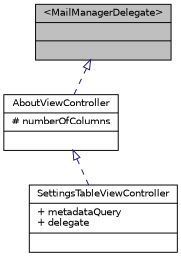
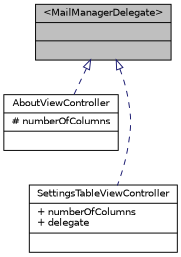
(83, 172) -> (130, 127)
(79, 212) -> (86, 212)
